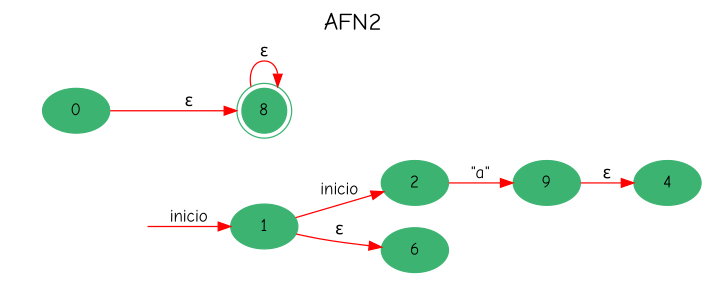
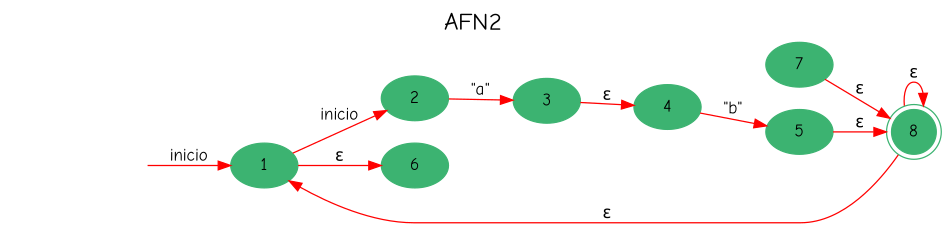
(76, 111) -> (799, 65)
none -> (799, 132)
(547, 183) -> (547, 101)
none -> (609, 223)
